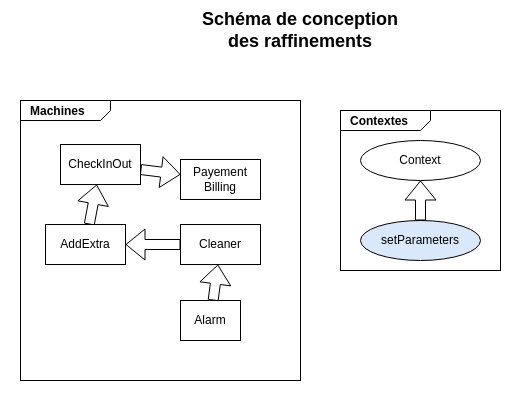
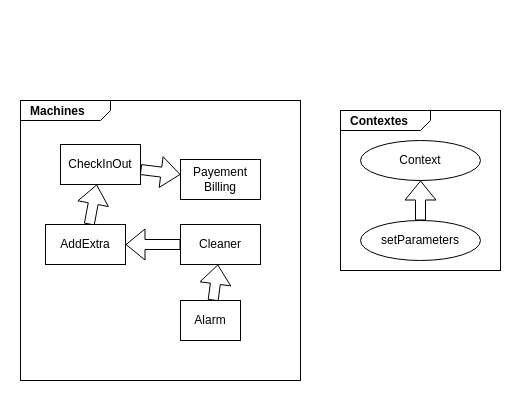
(301, 31) -> none
(421, 241) -> (421, 241)
